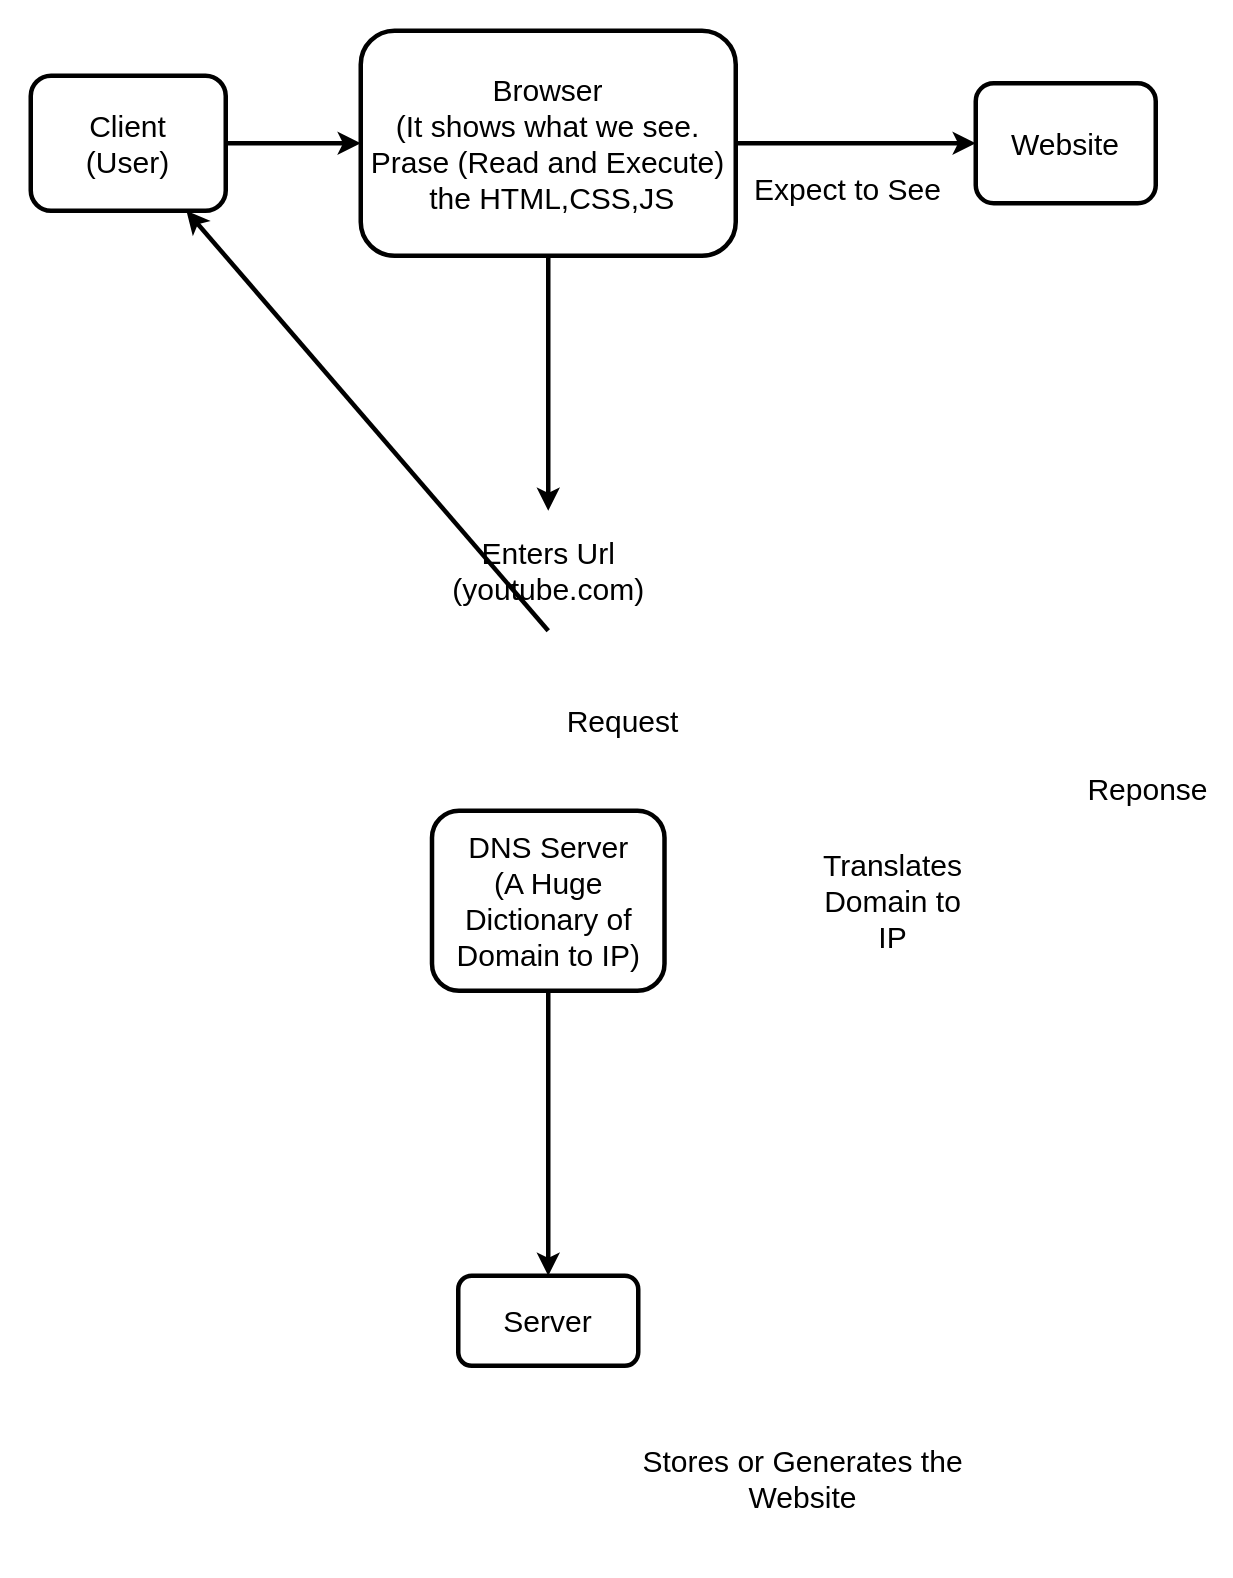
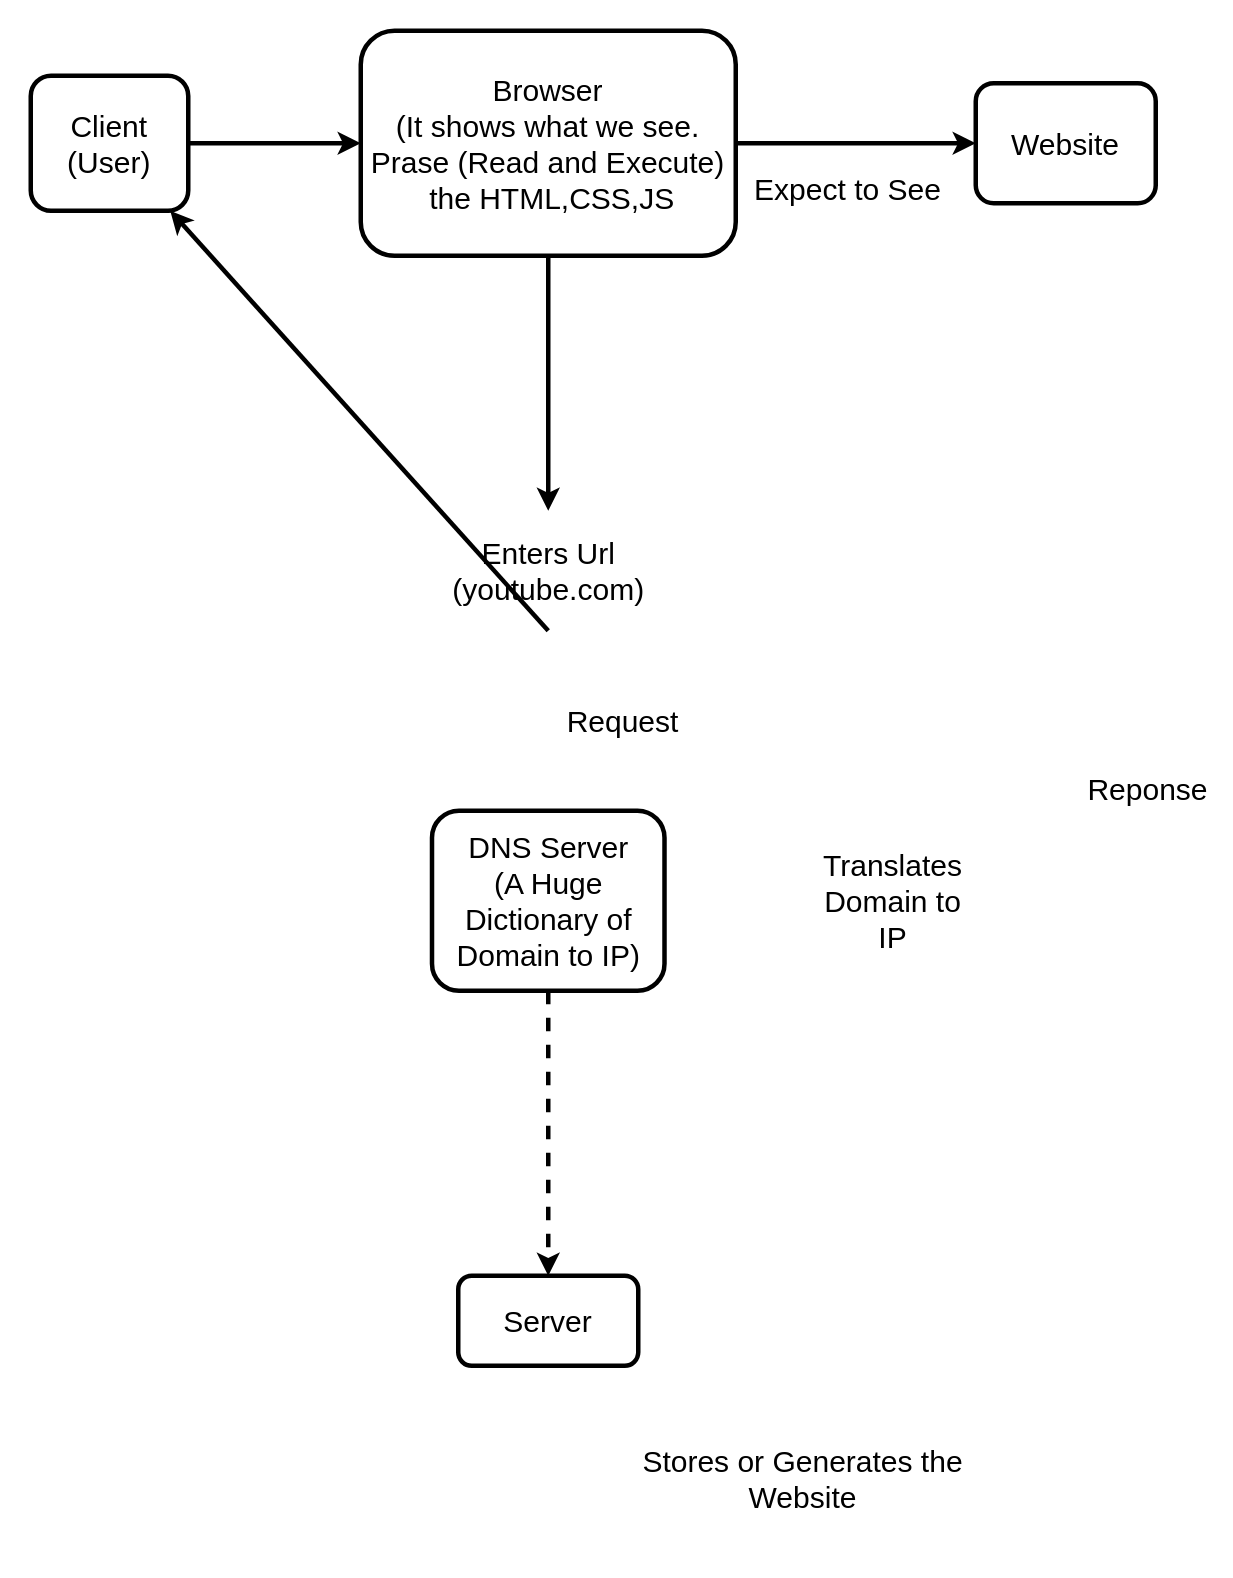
(128, 143) -> (110, 143)
(548, 1010) -> (548, 1010)
